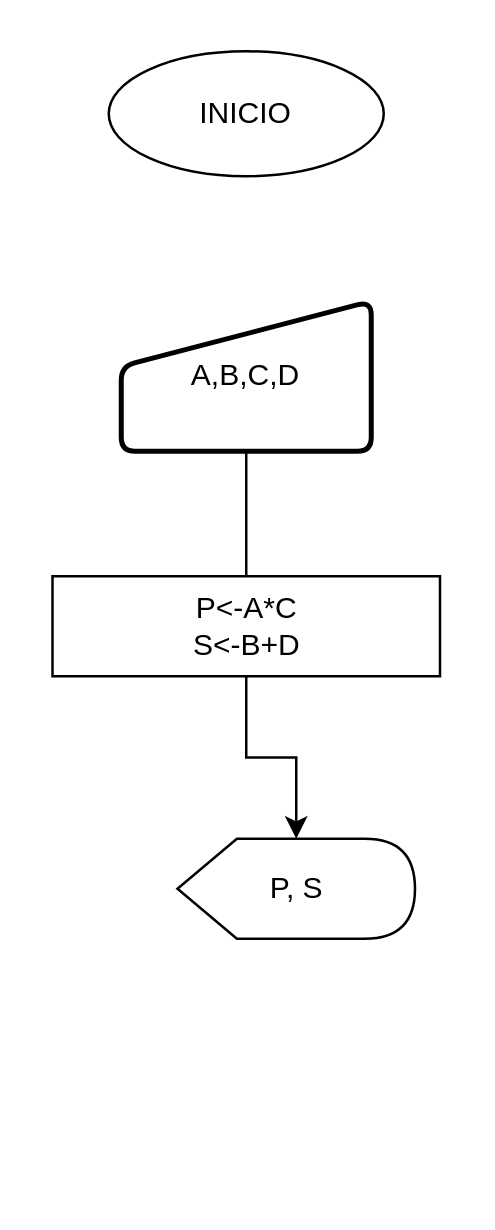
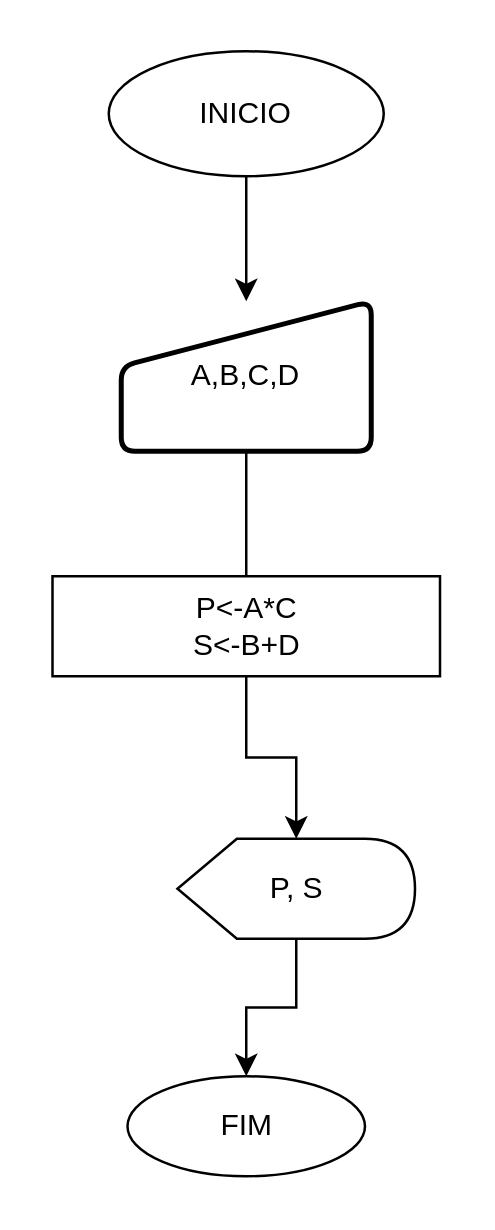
none -> (246, 230)
none -> (279, 1008)
none -> (246, 1126)
